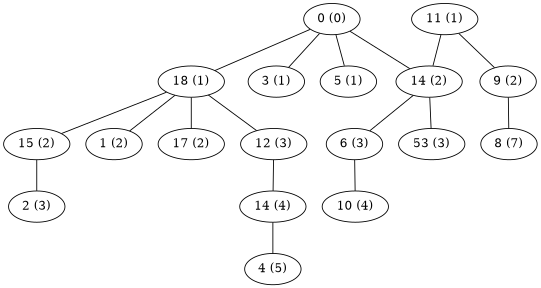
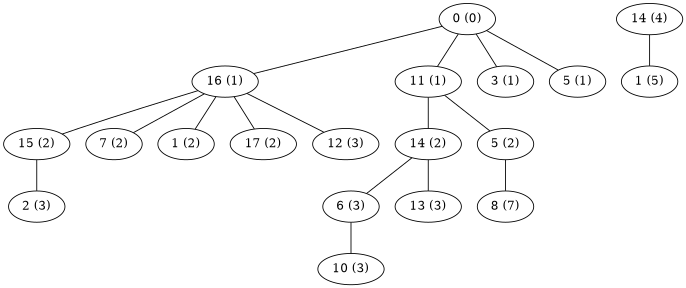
(380, 50) -> (448, 50)
(191, 82) -> (225, 82)
(508, 82) -> (506, 144)
none -> (114, 144)
(432, 144) -> (428, 207)
(273, 175) -> none
(355, 207) -> (351, 269)
(273, 269) -> (650, 82)
